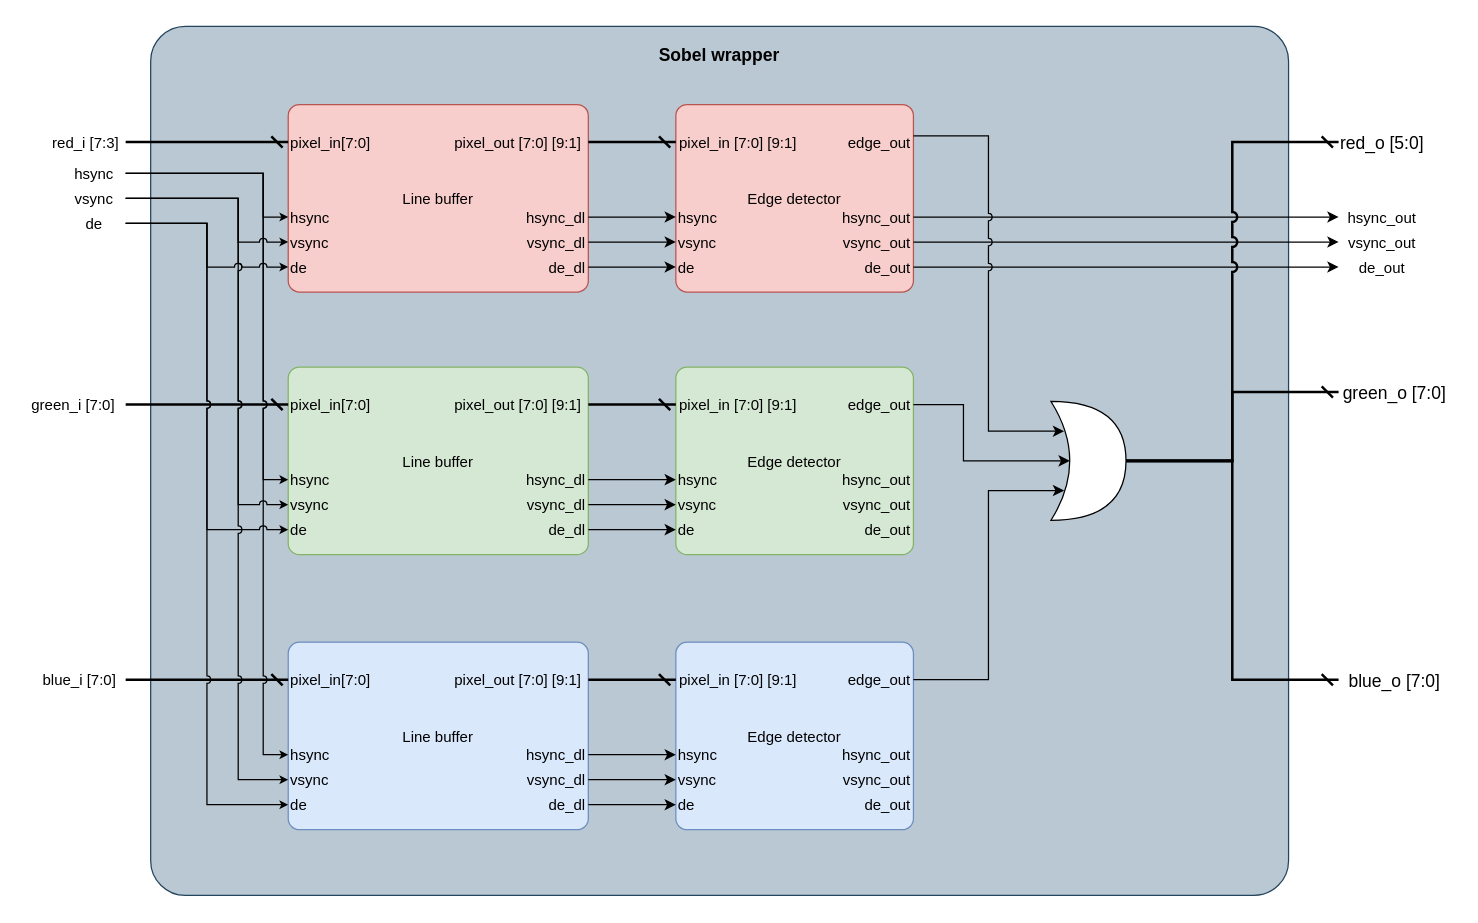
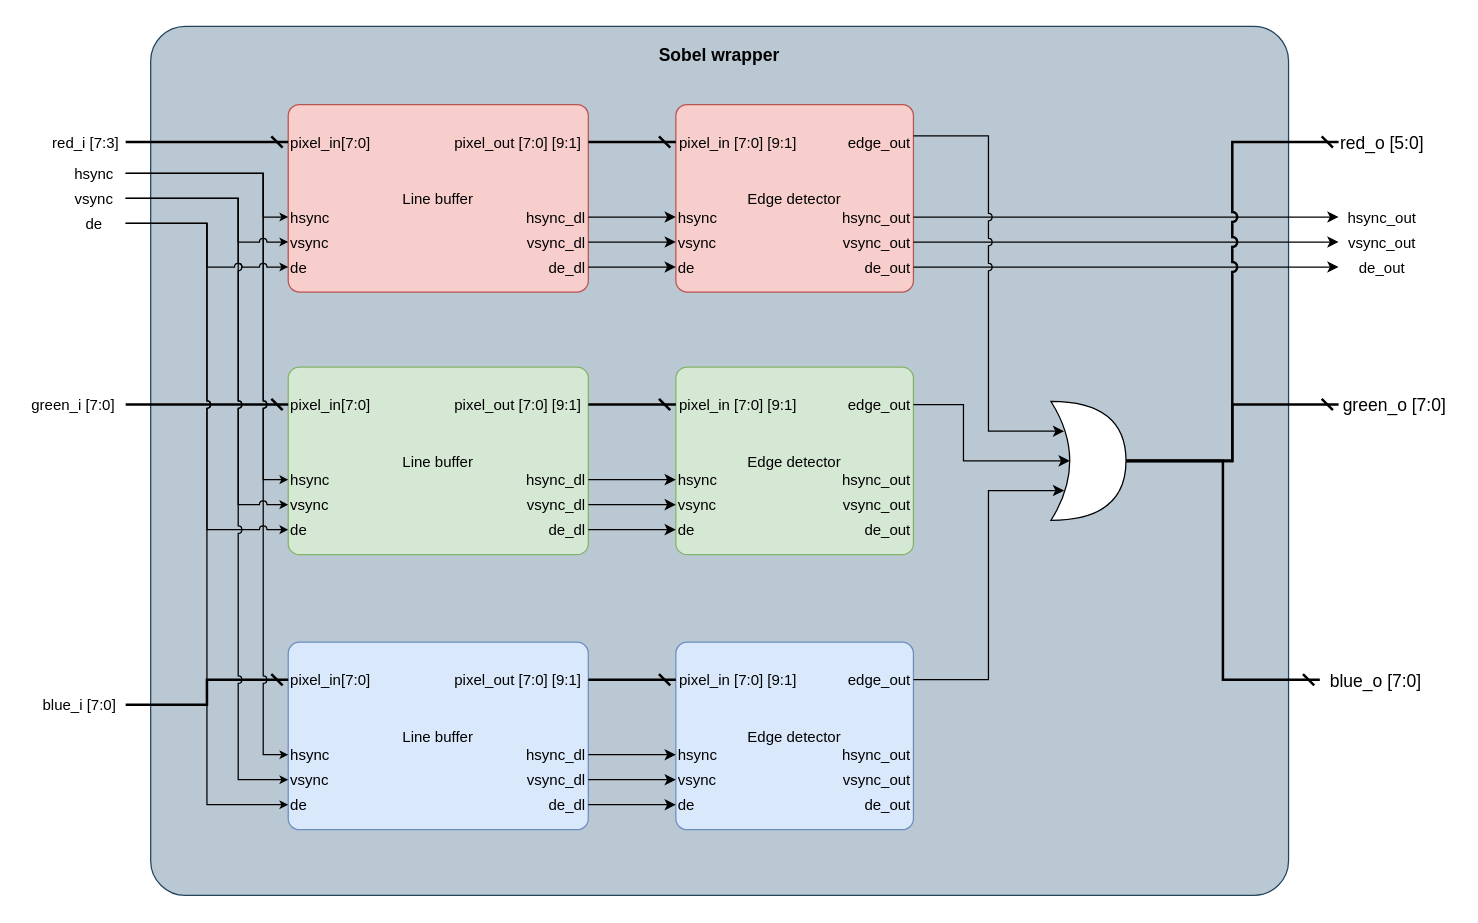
(1394, 392) -> (1394, 404)
(82, 679) -> (82, 704)
(1394, 679) -> (1376, 679)
